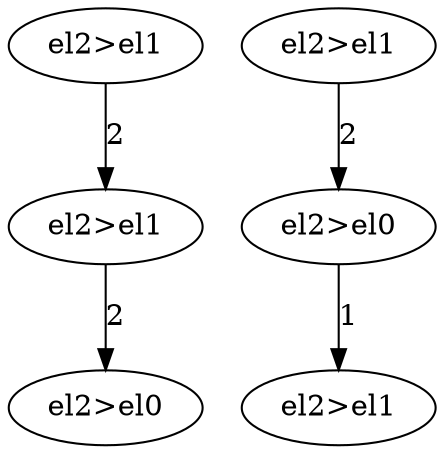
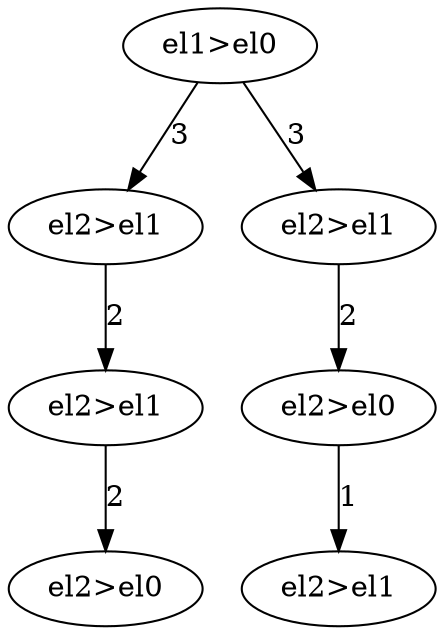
none -> (220, 46)
